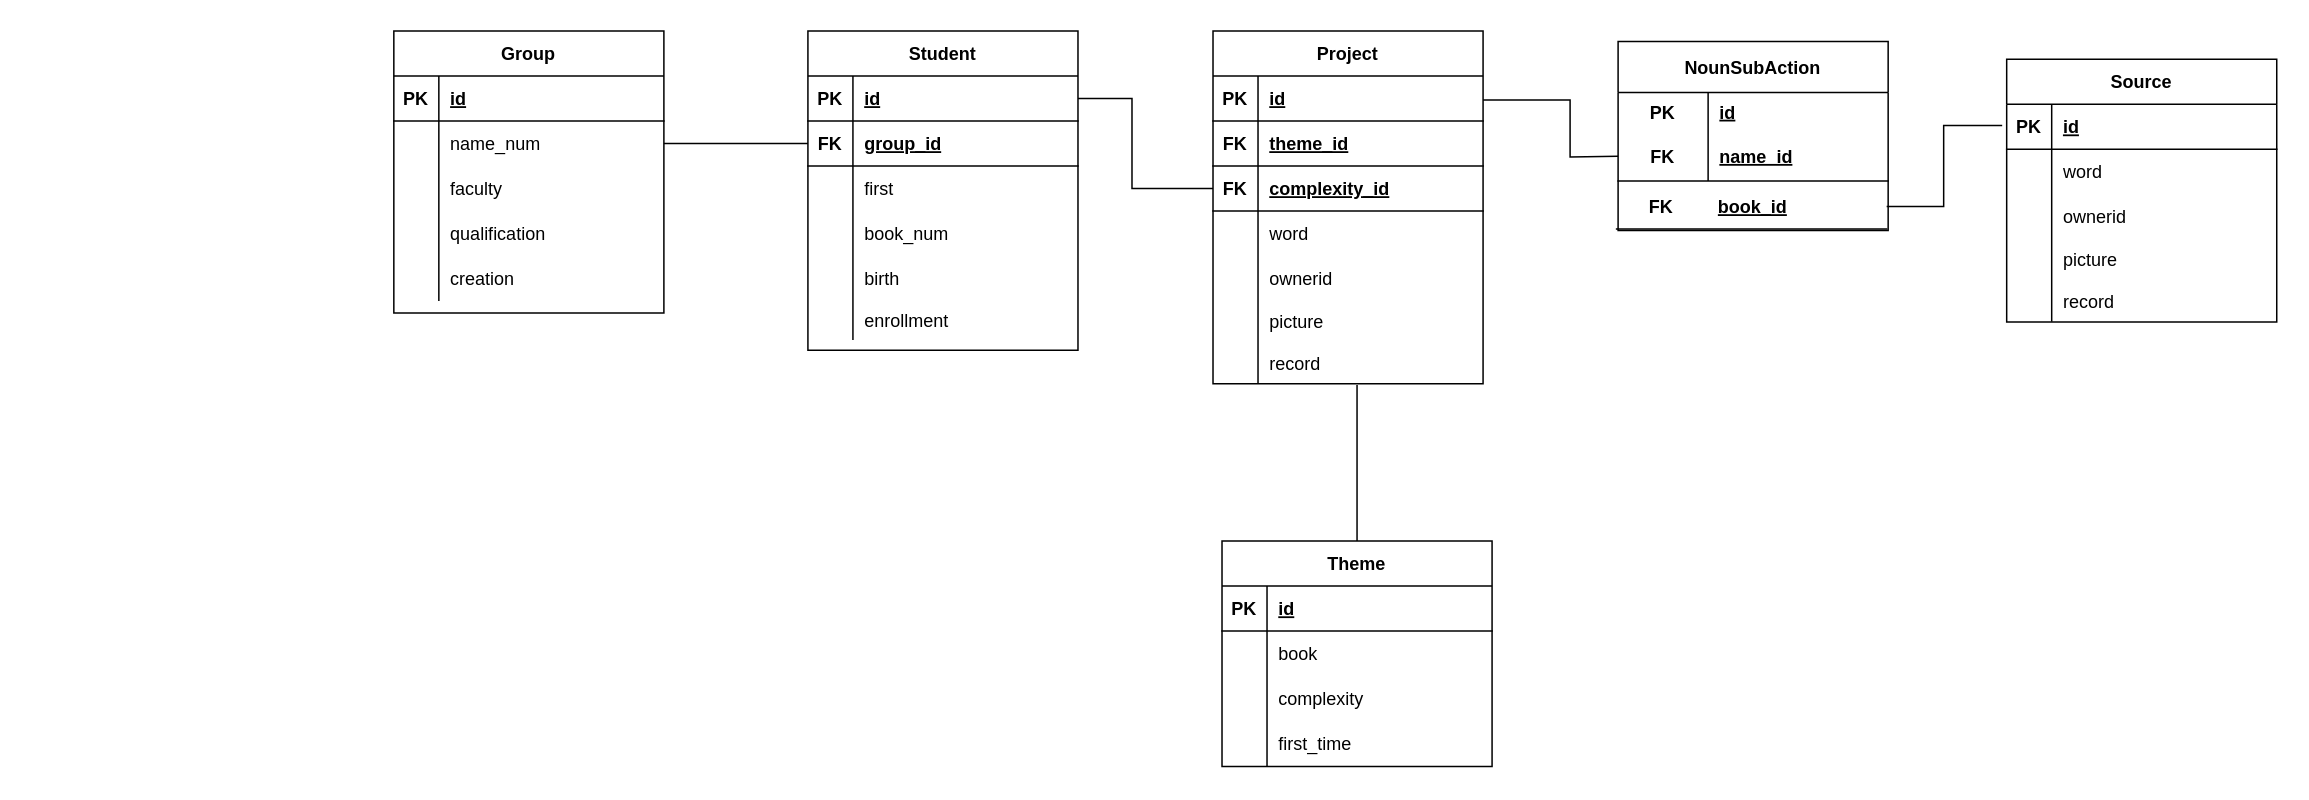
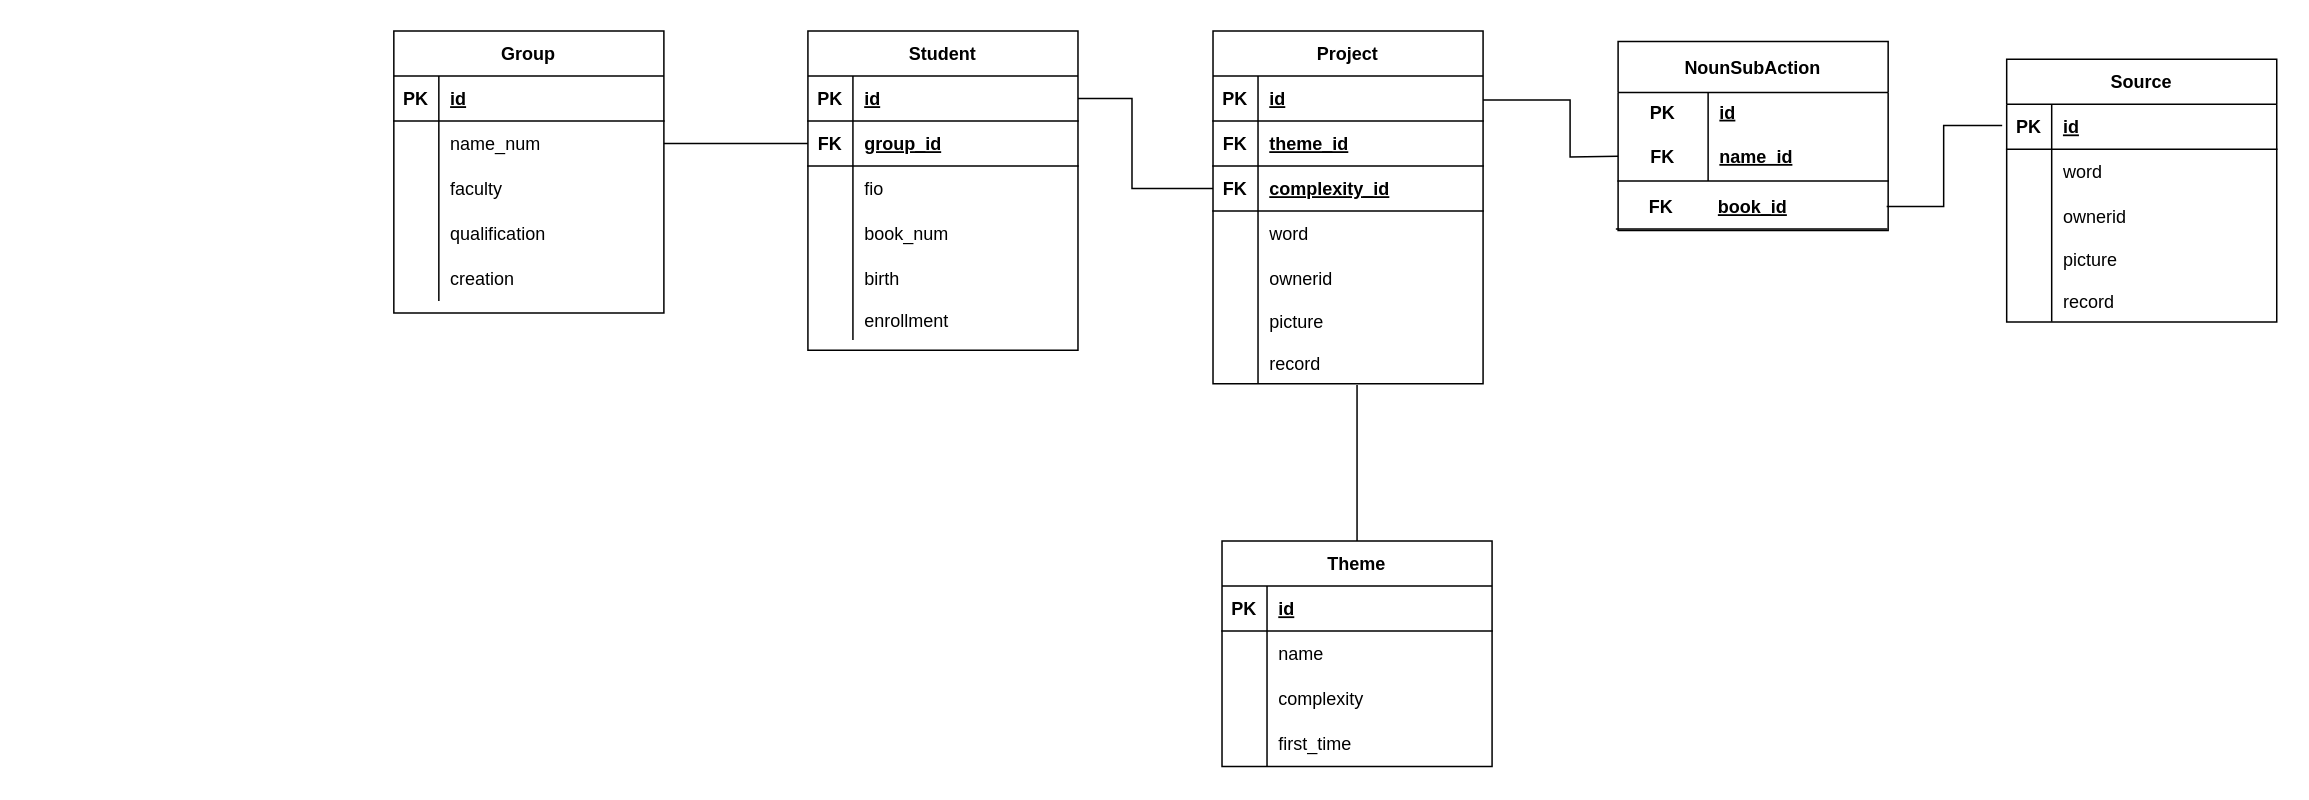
(887, 189) -> (877, 189)
(1298, 654) -> (1298, 654)
